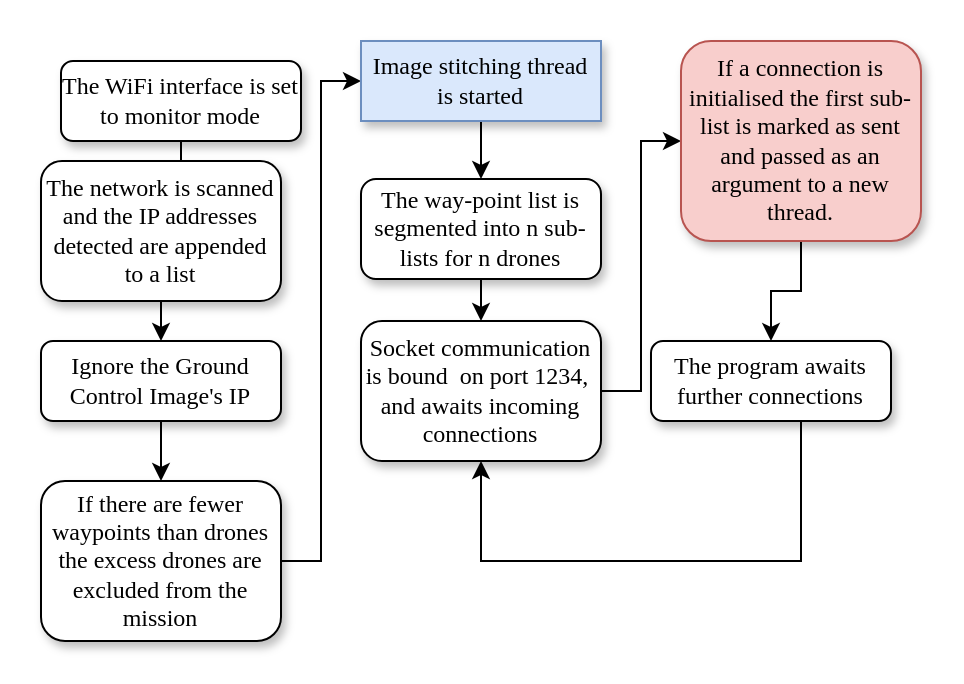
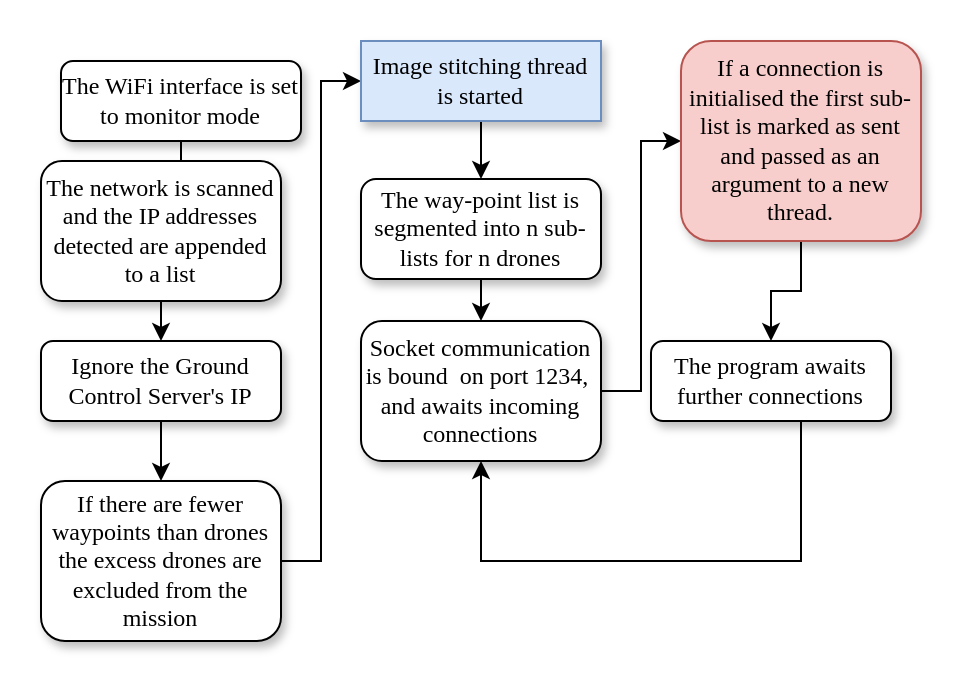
(161, 381) -> (161, 381)
